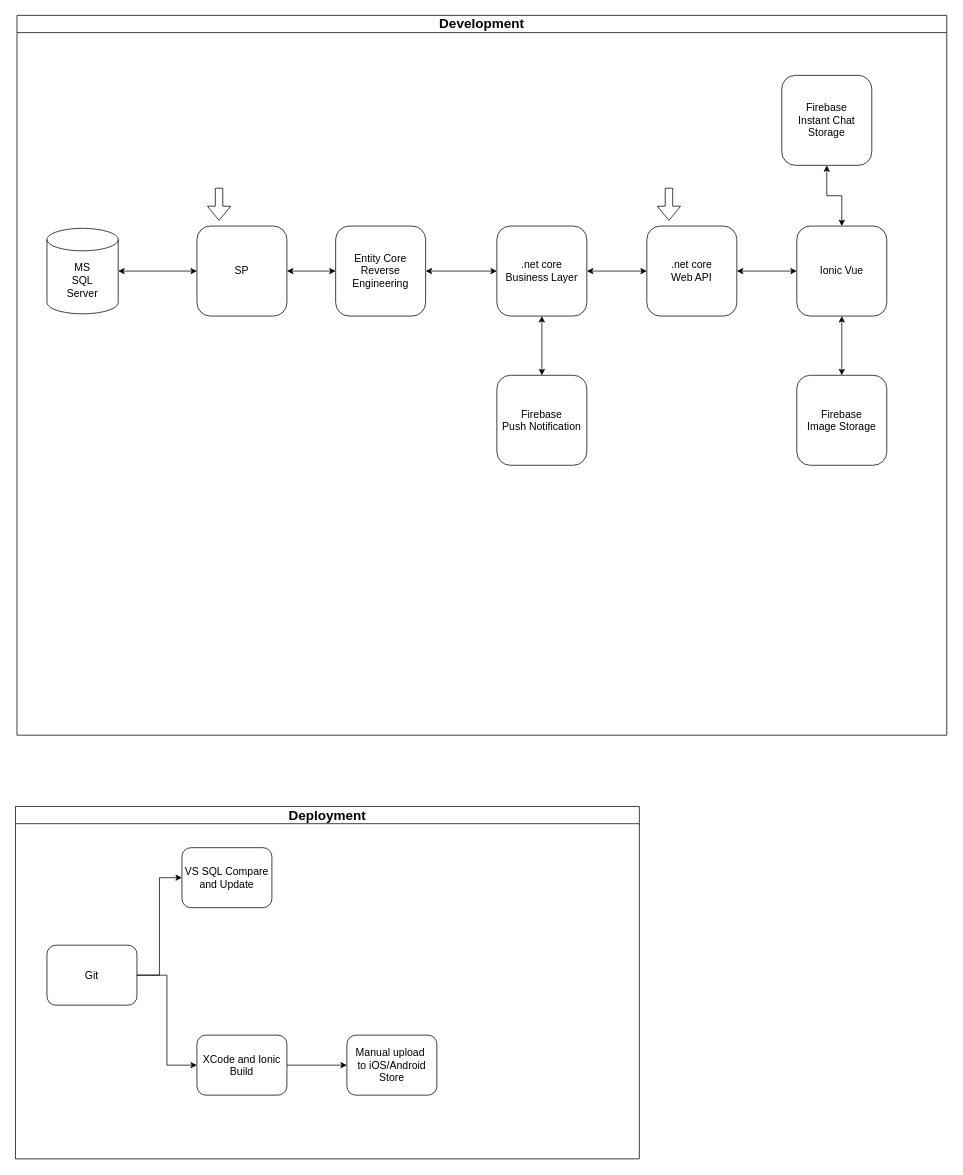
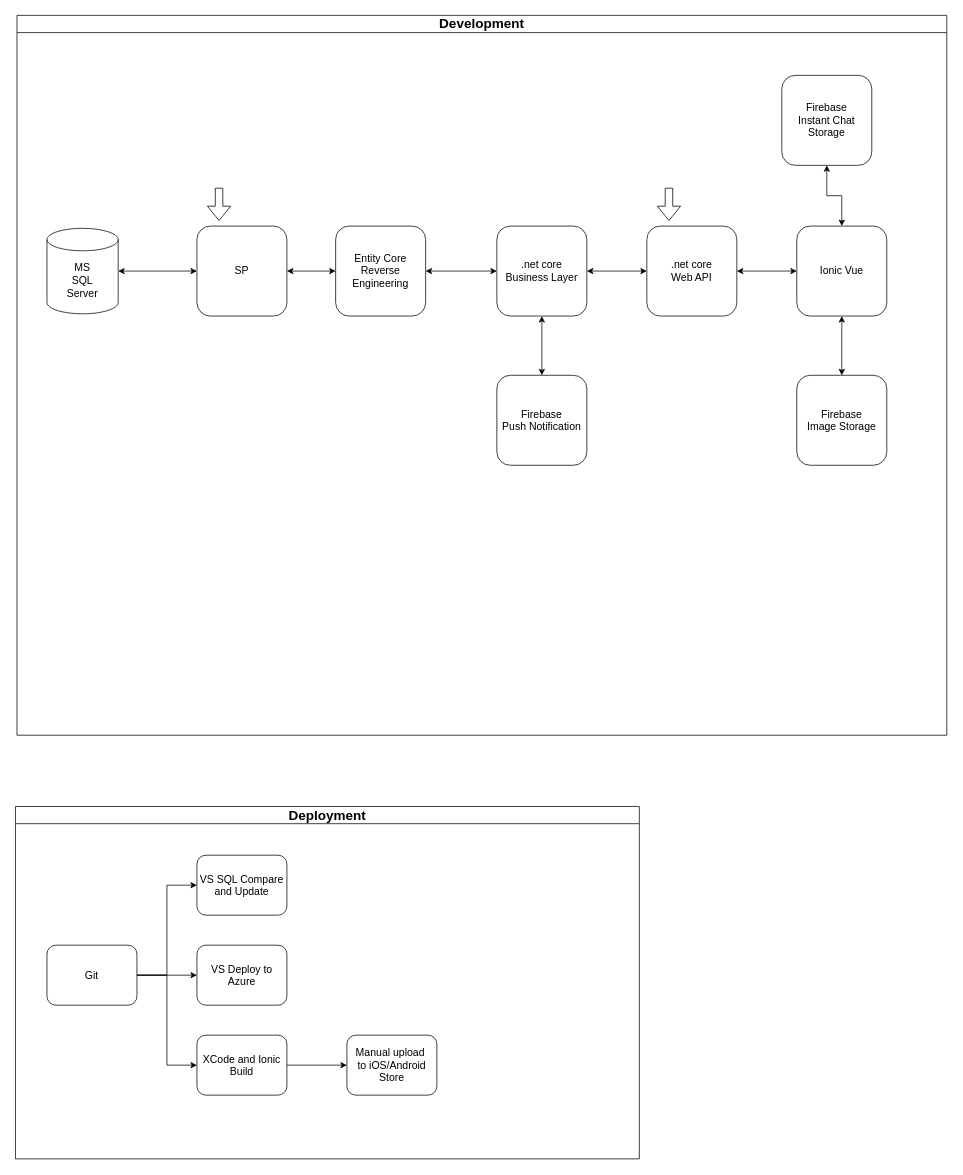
(227, 878) -> (242, 885)
none -> (190, 975)
none -> (242, 975)
